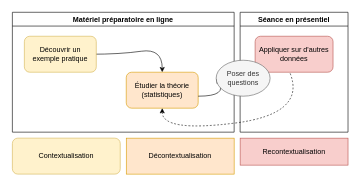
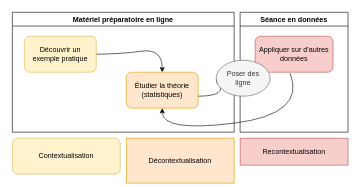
(294, 20) -> (294, 20)
(243, 78) -> (243, 78)
(242, 122) -> (242, 122)
(180, 156) -> (180, 161)
